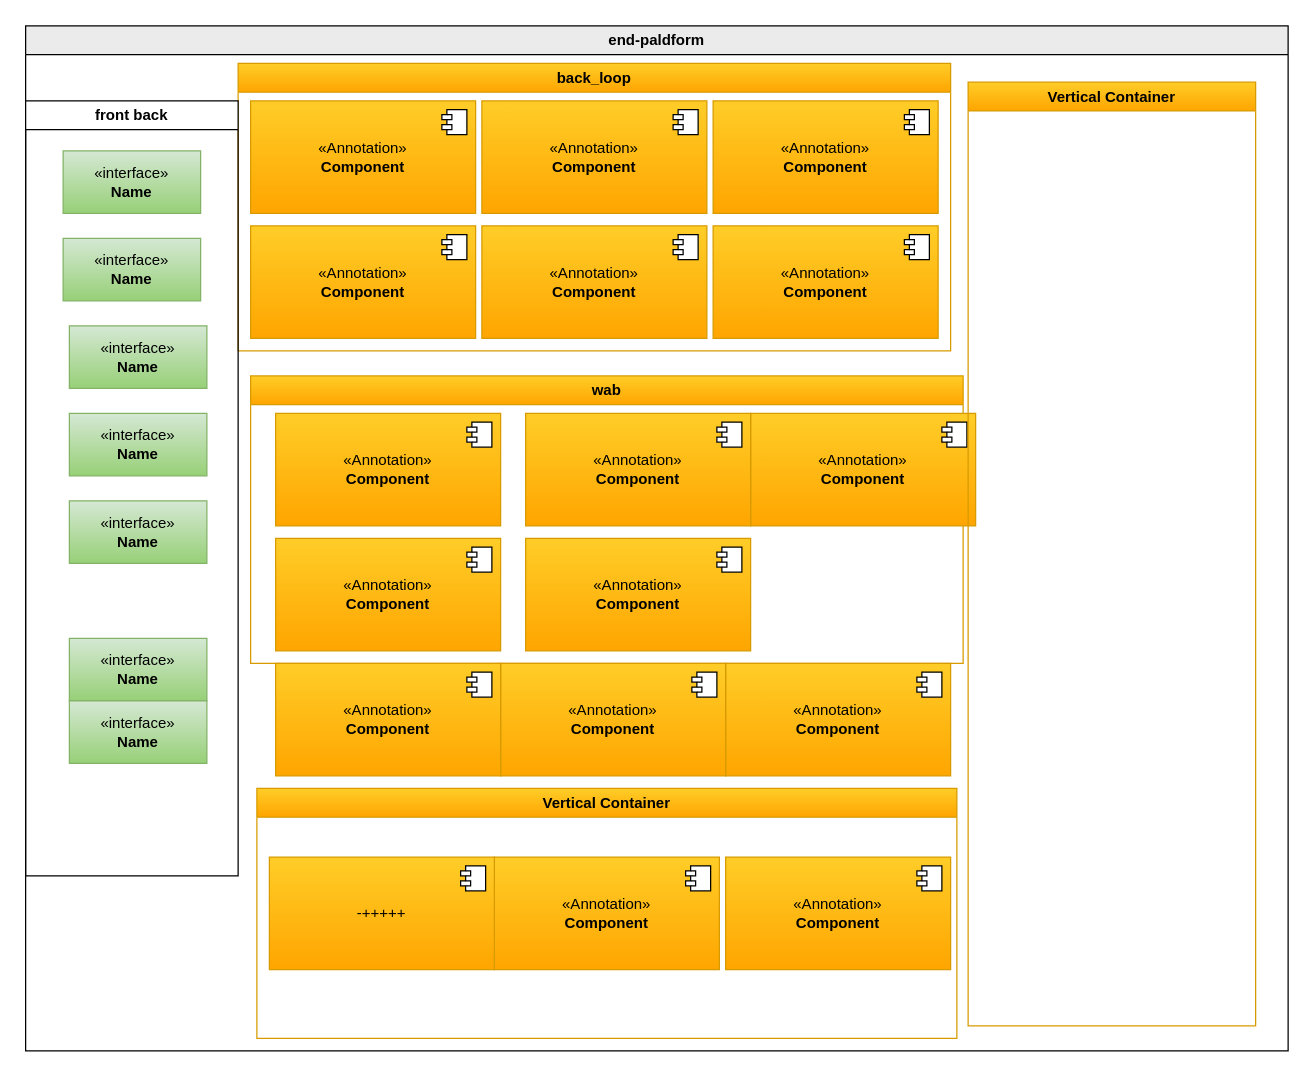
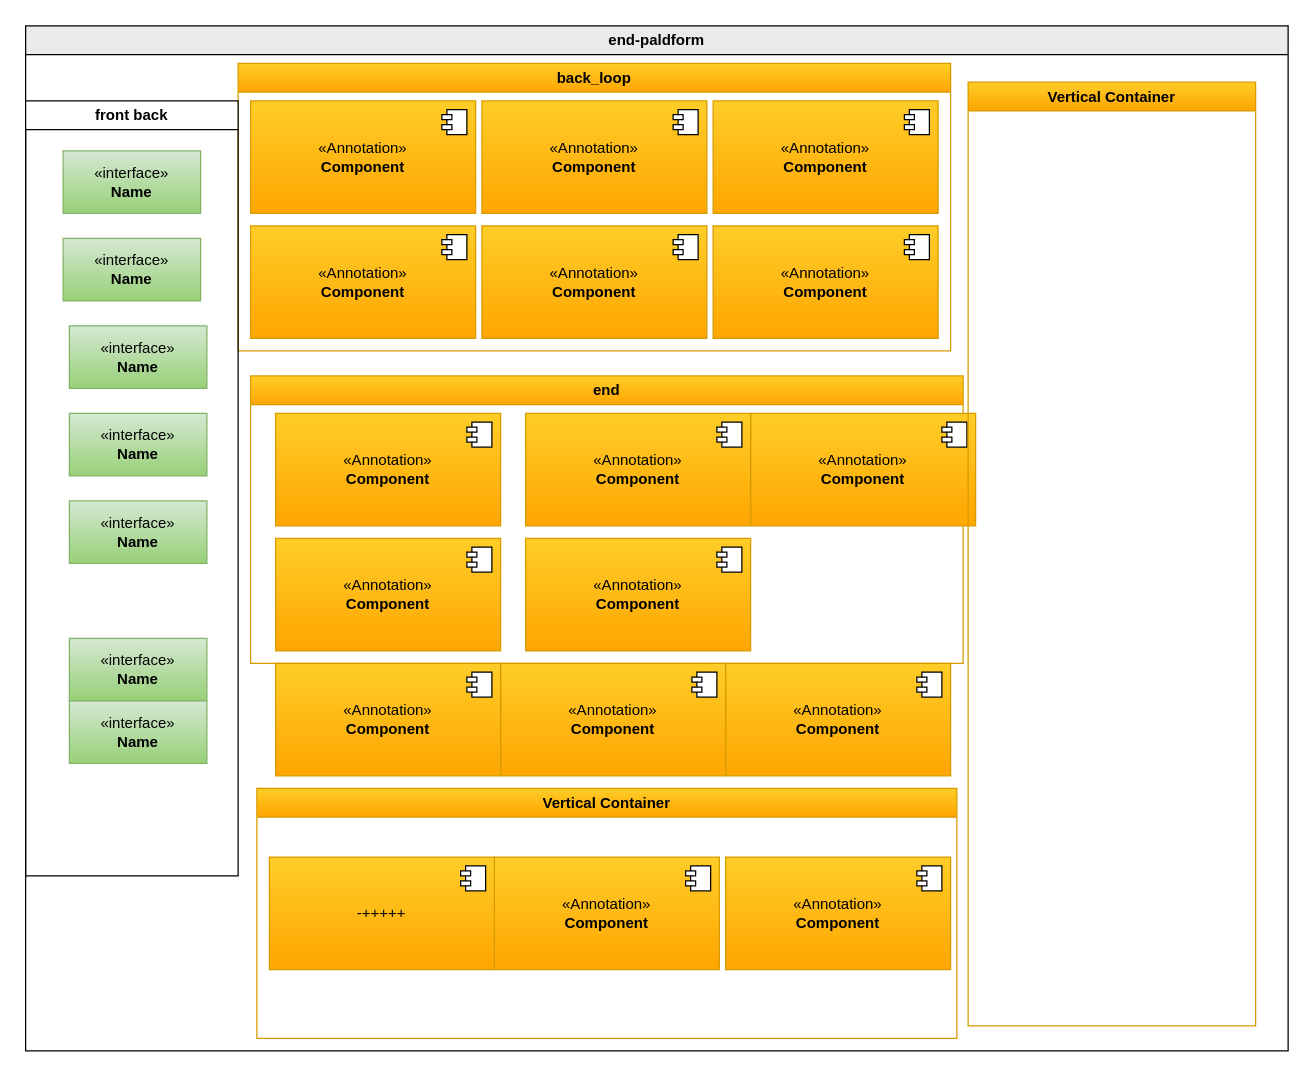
(607, 391) -> (607, 391)
